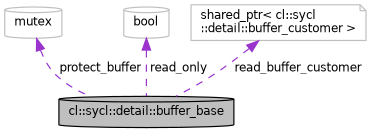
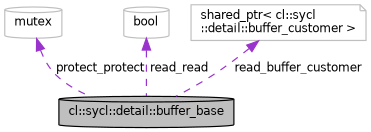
(99, 68) -> (99, 68)
(177, 68) -> (177, 68)
